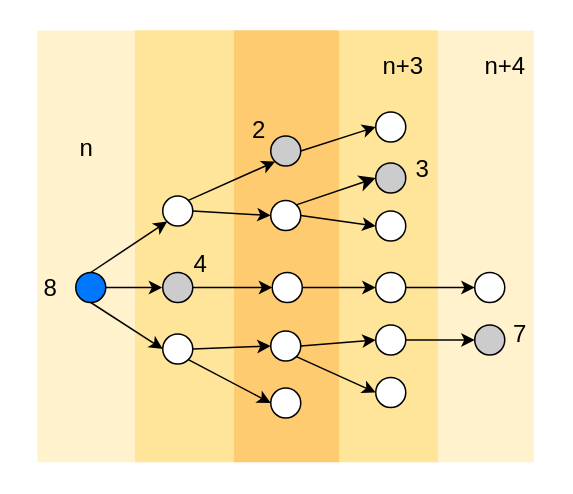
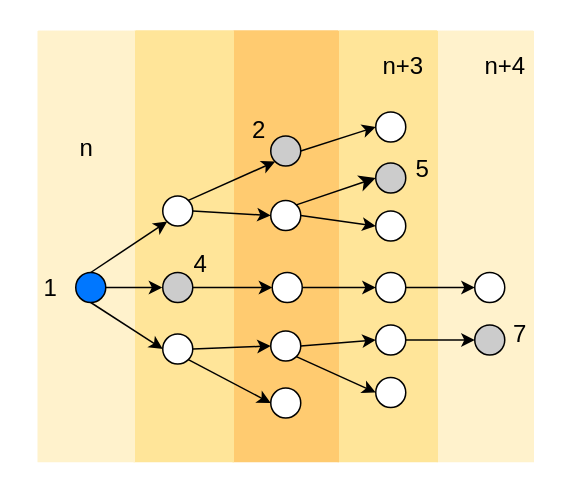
(423, 169) -> (423, 169)
(51, 287) -> (51, 287)
